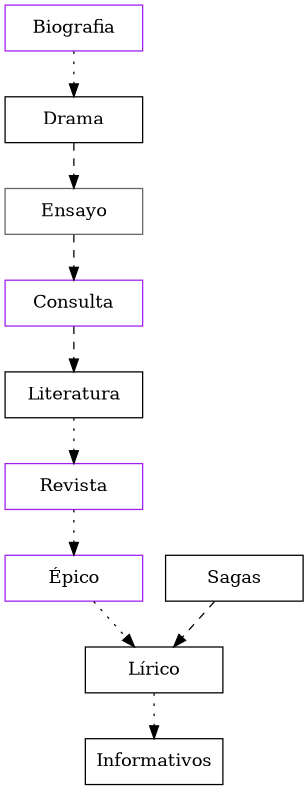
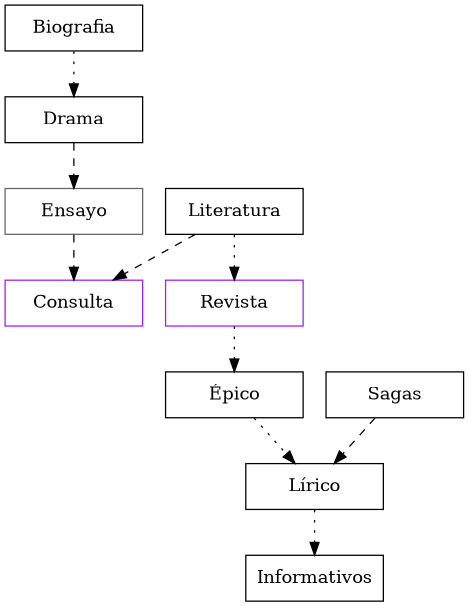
(74, 28) -> (74, 28)
(74, 343) -> (160, 254)
(74, 578) -> (234, 395)
